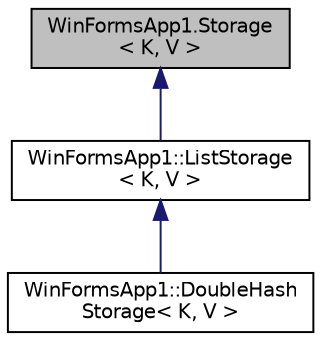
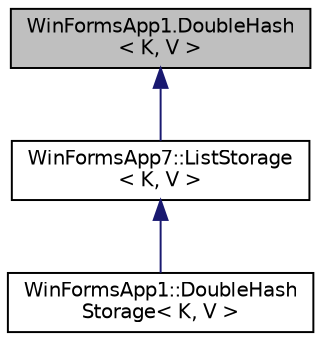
(161, 38) -> (161, 38)
(161, 170) -> (161, 170)
